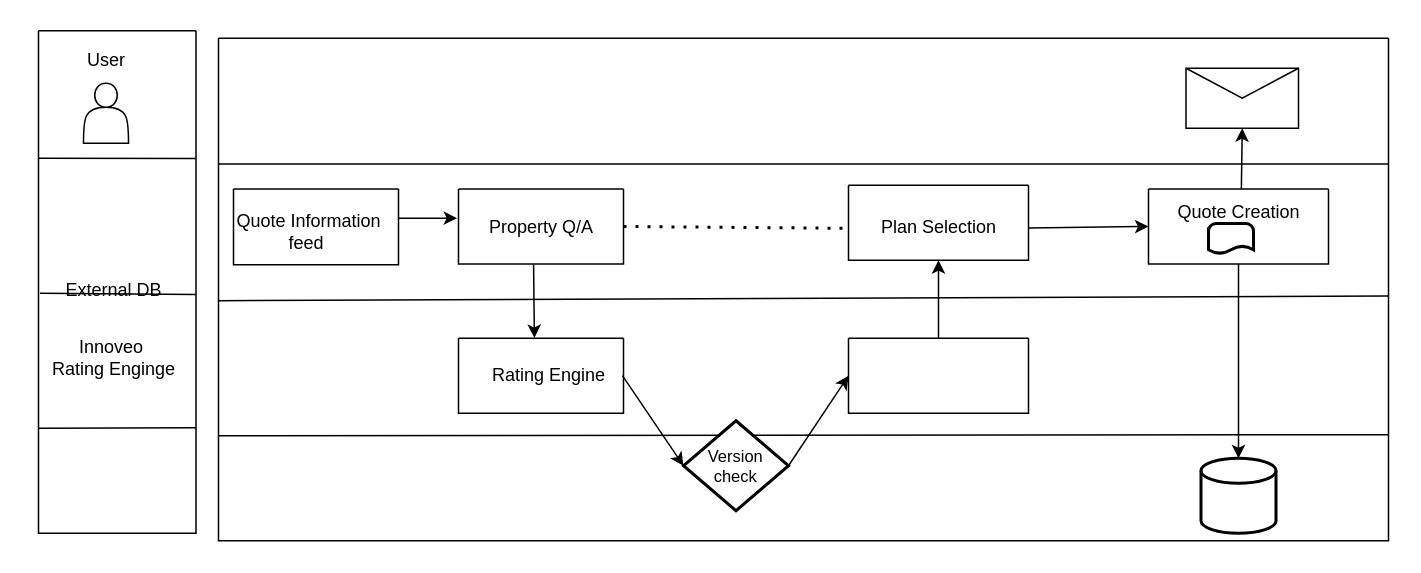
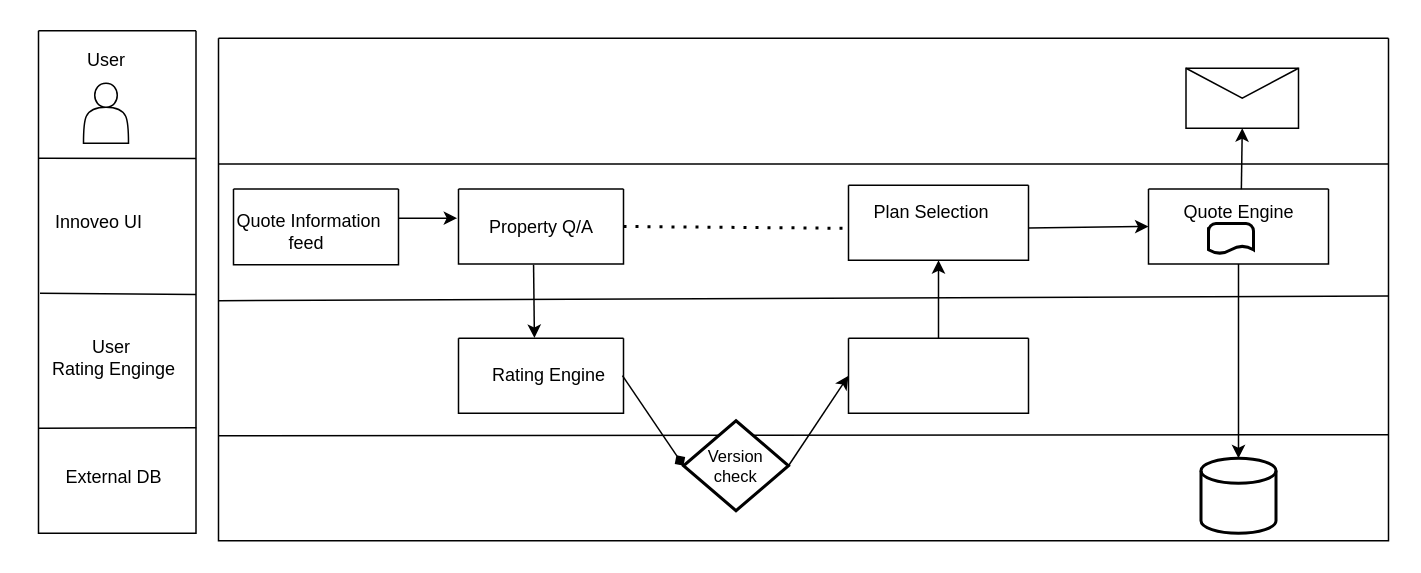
(1239, 212) -> (1239, 212)
none -> (98, 223)
(938, 227) -> (931, 212)
(113, 290) -> (113, 478)
(114, 358) -> (114, 358)
(676, 455) -> (676, 455)
